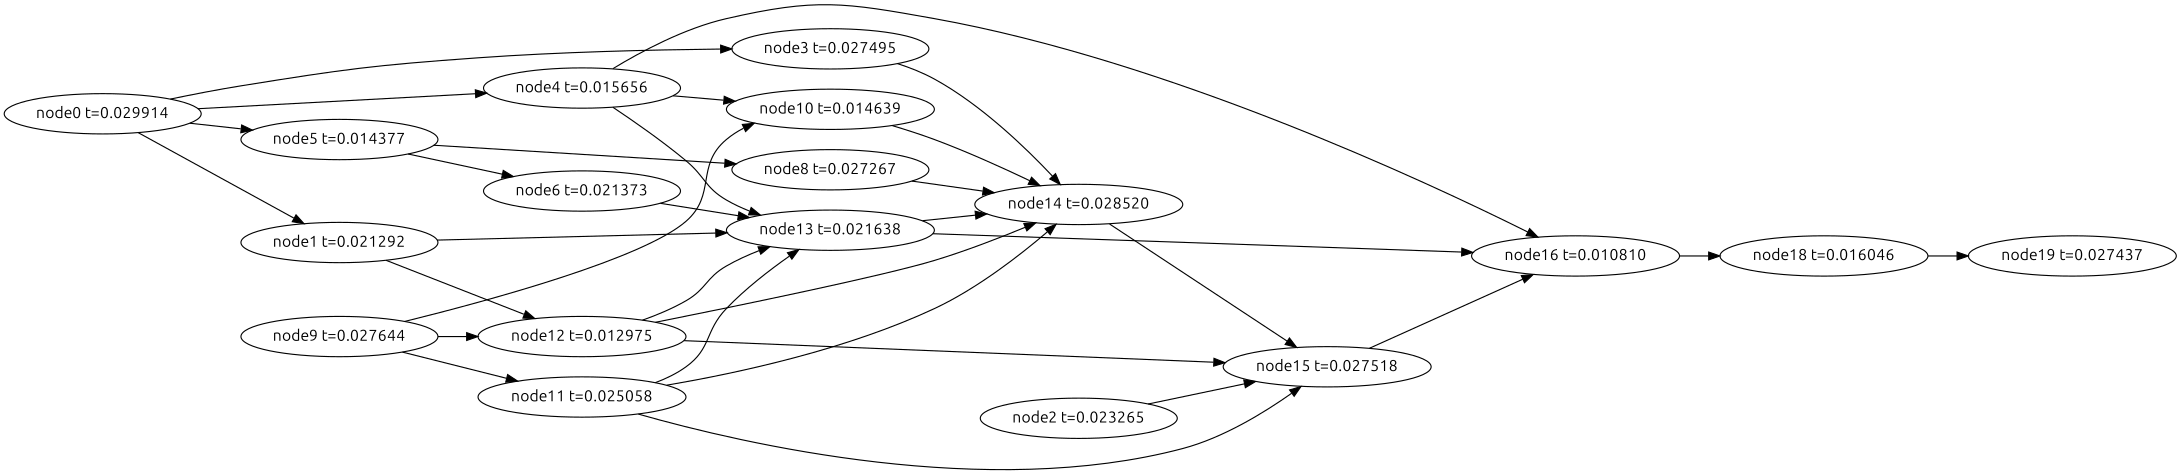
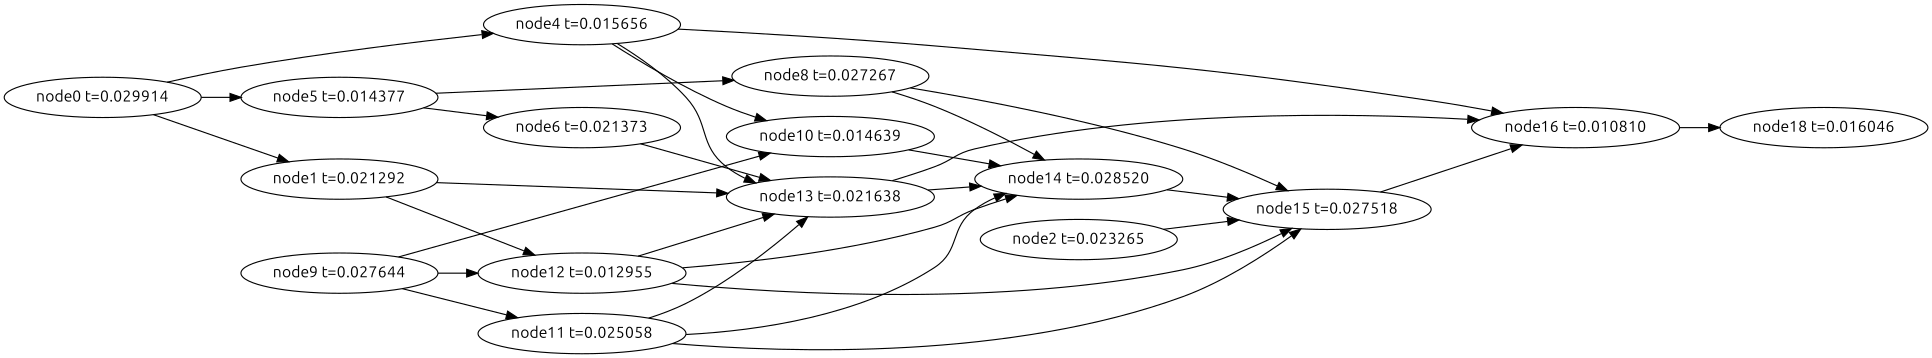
(830, 49) -> none
none -> (1079, 121)
(2072, 256) -> none
(582, 337) -> (582, 273)
